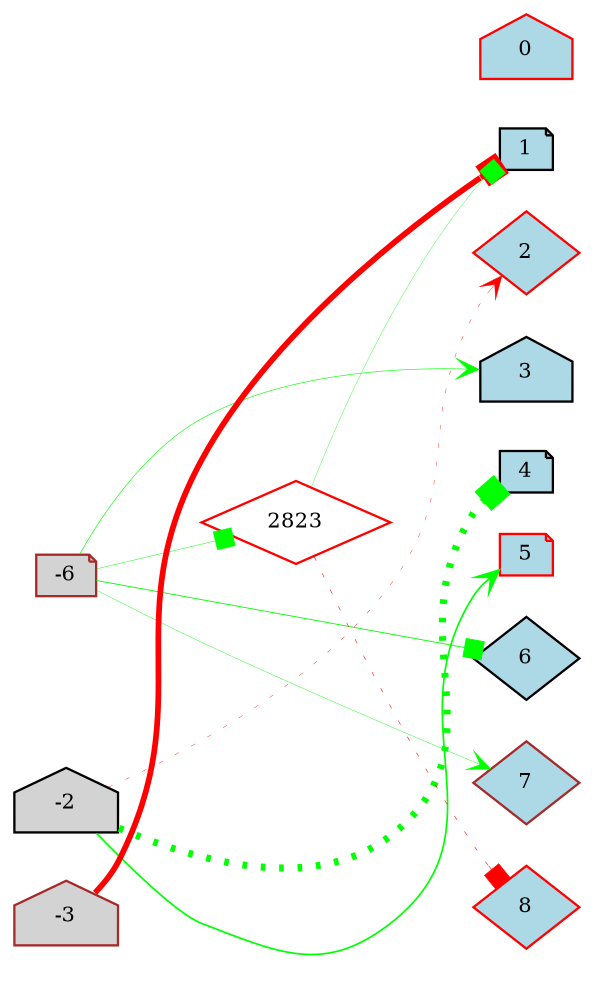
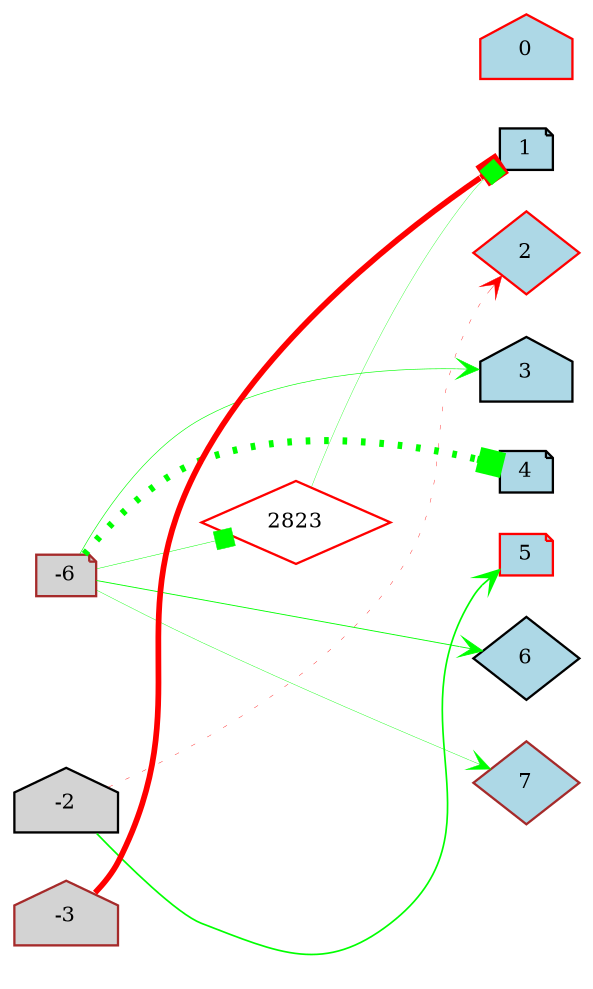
(278, 614) -> (278, 614)
(417, 808) -> (263, 445)
(526, 907) -> none
